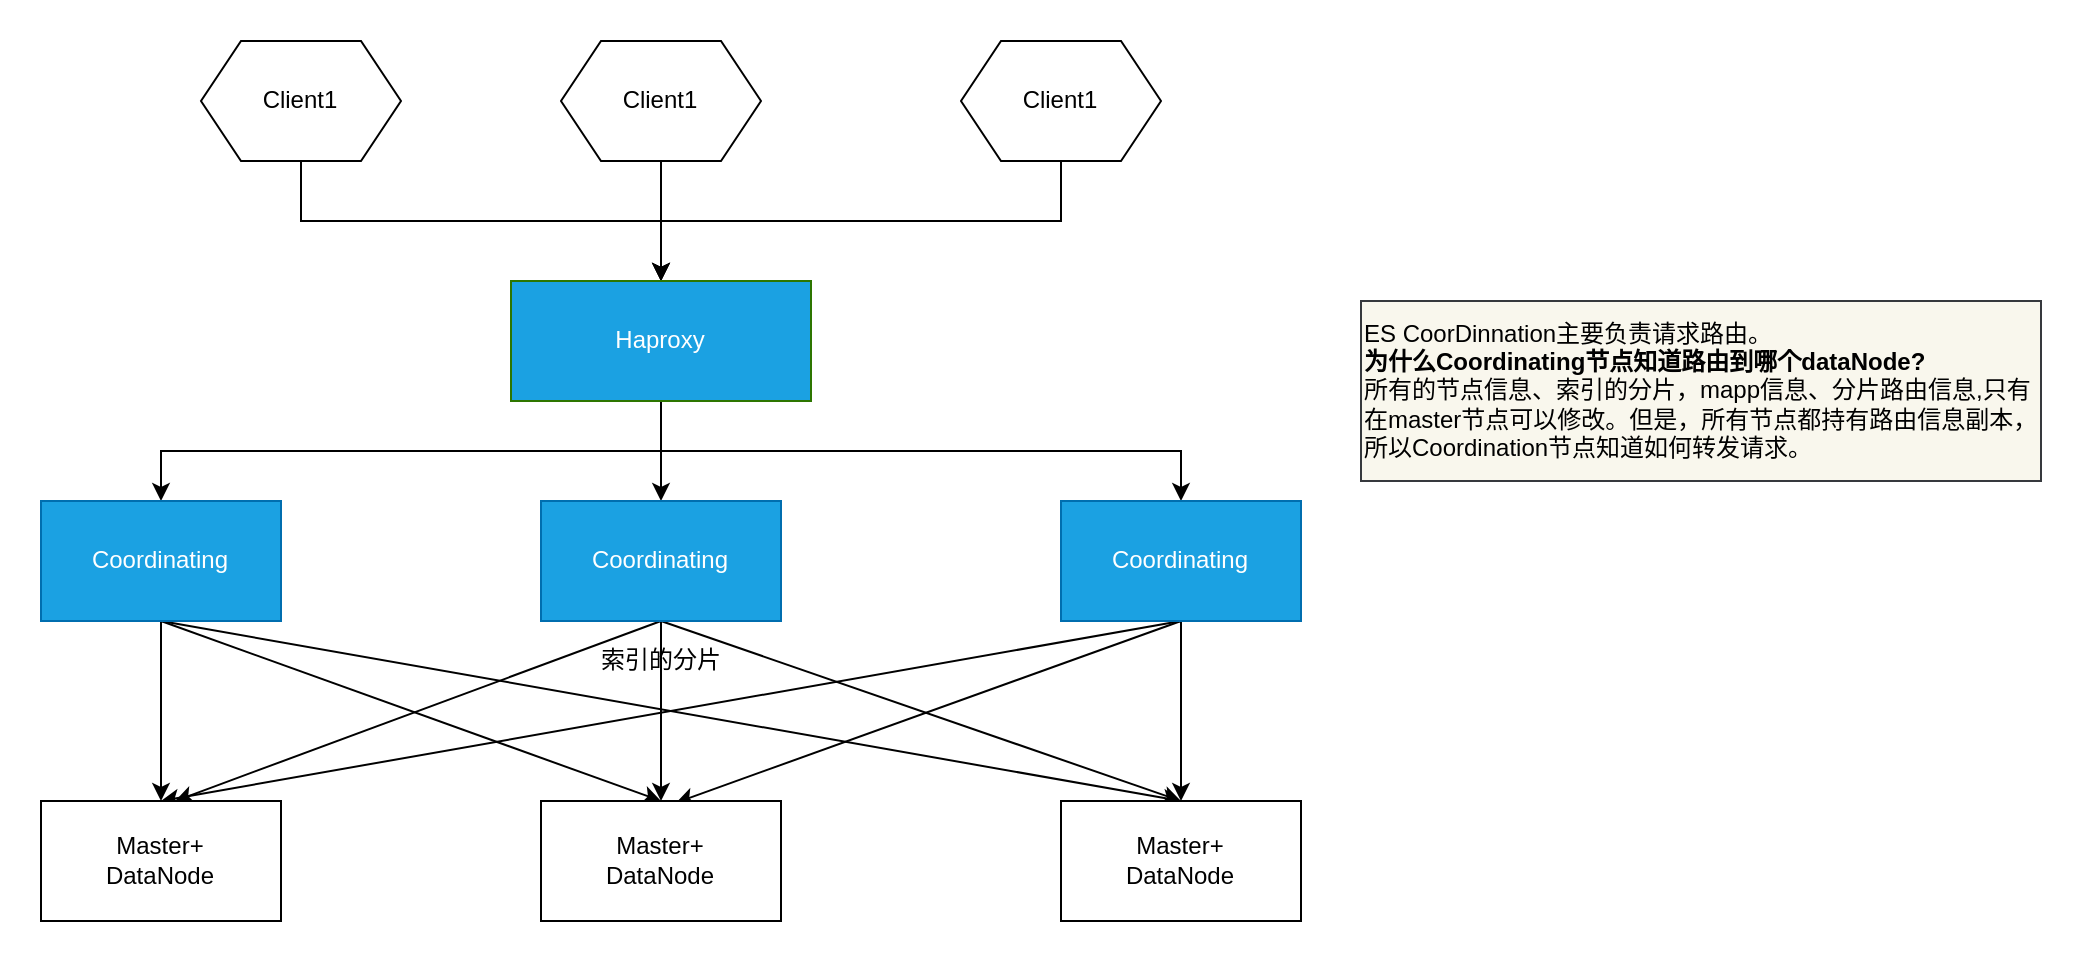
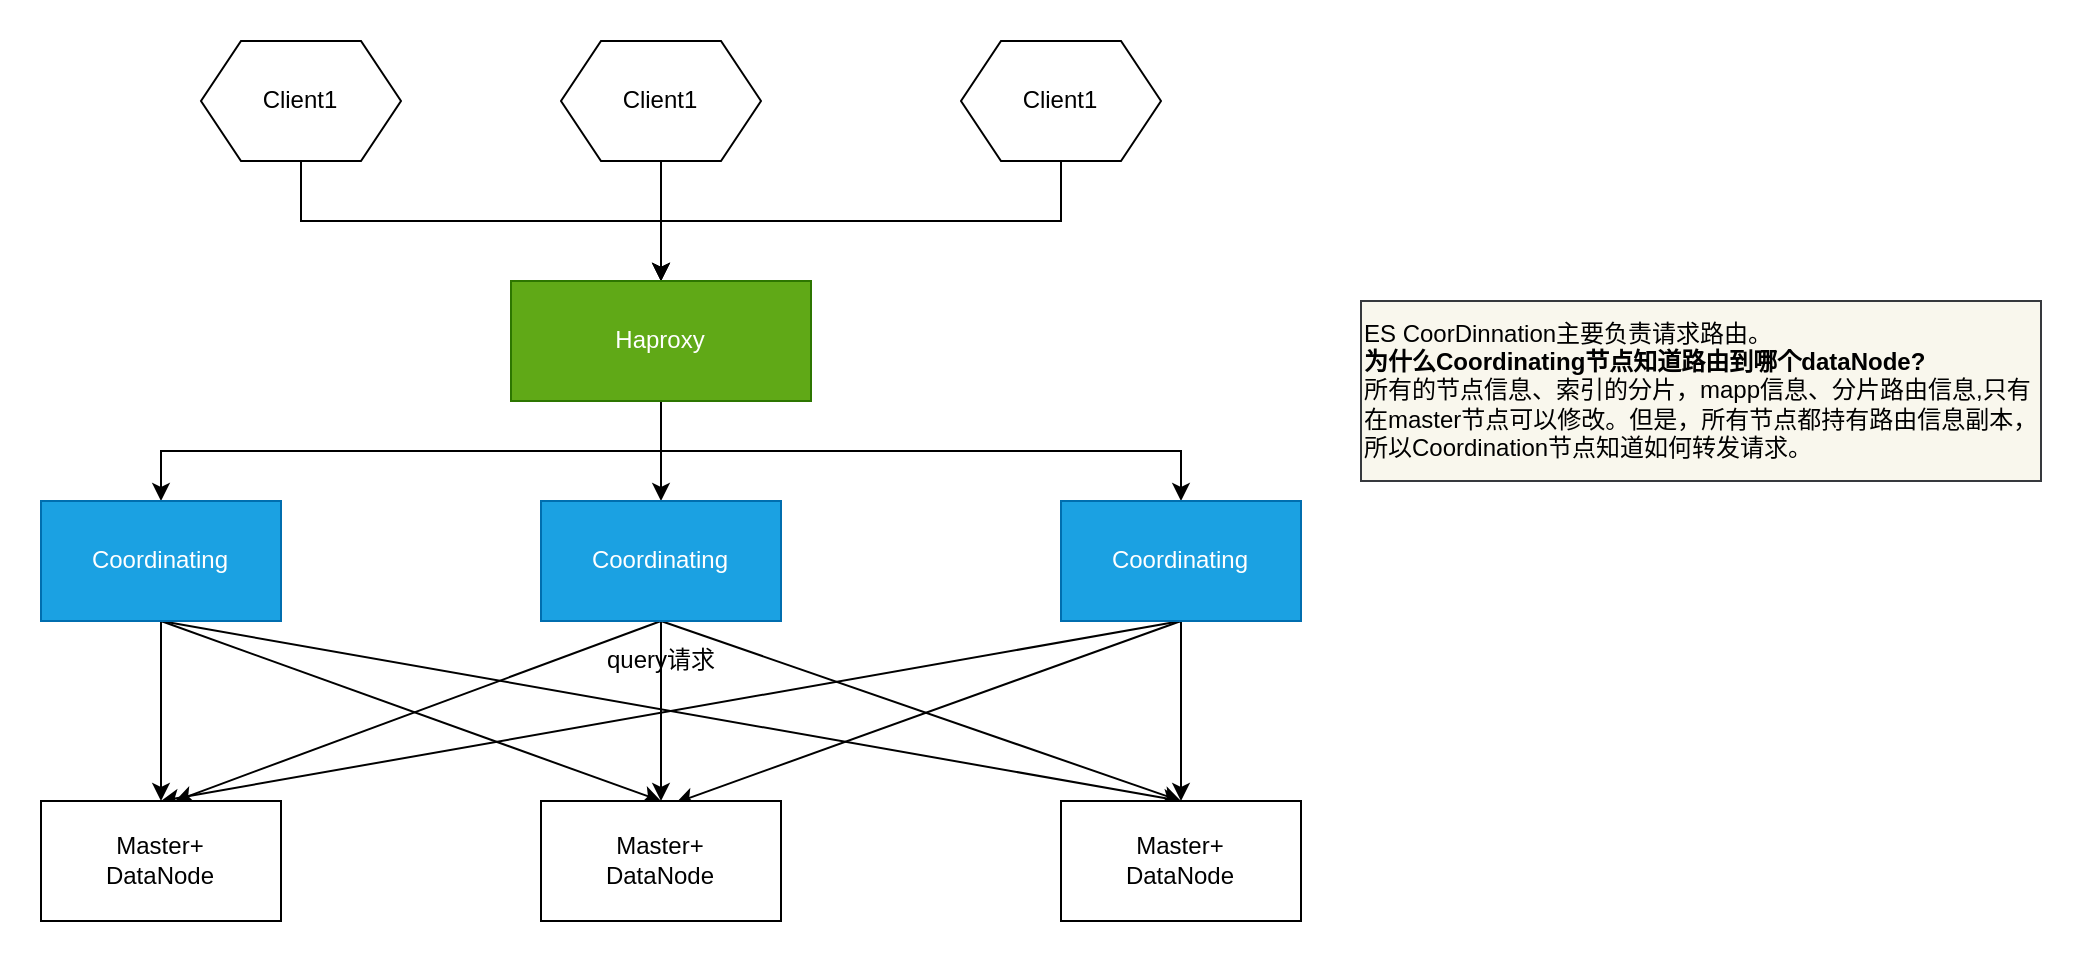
(661, 341) -> (661, 341)
(662, 661) -> (662, 661)
